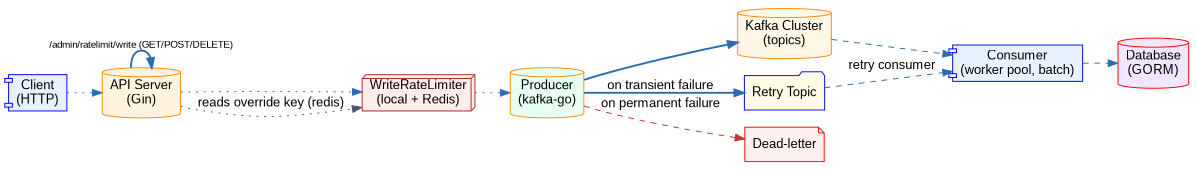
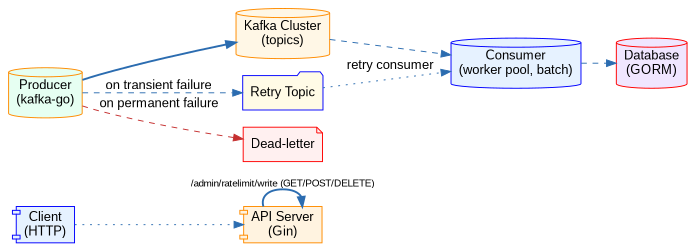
(1018, 63) -> (516, 63)
(884, 80) -> (382, 80)
(141, 93) -> (283, 225)
(419, 93) -> none
(659, 93) -> (157, 93)
